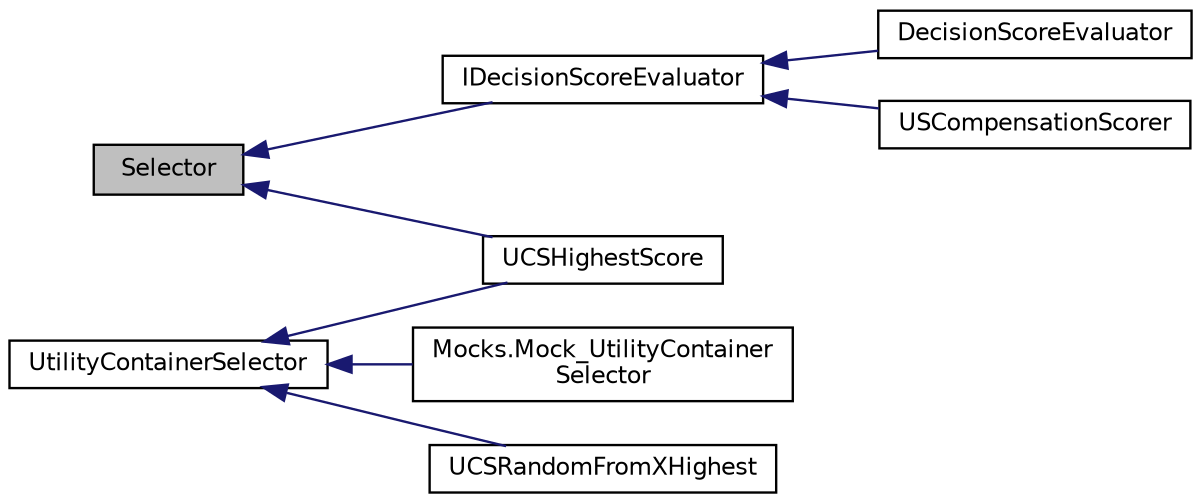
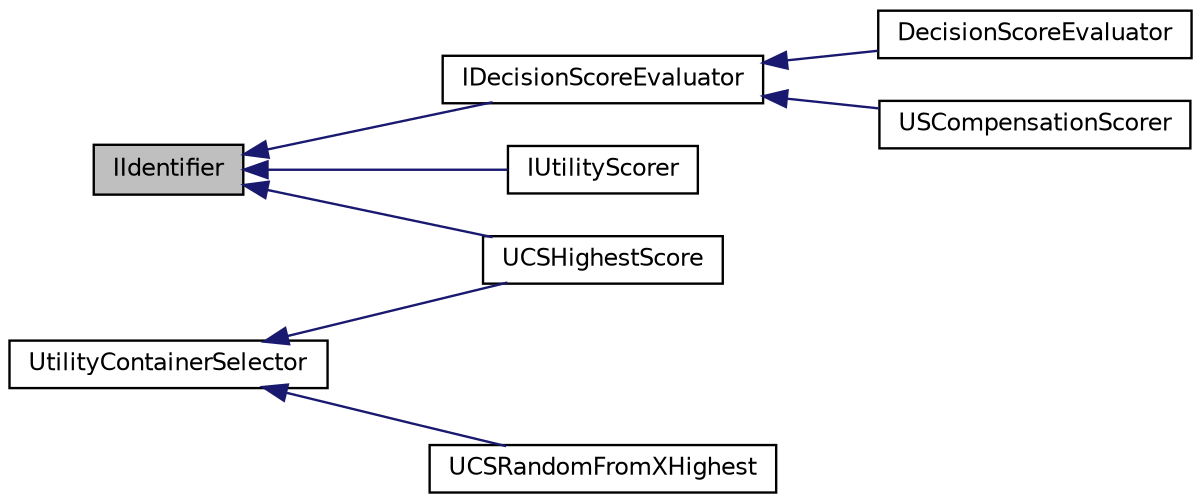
(169, 170) -> (169, 170)
none -> (603, 170)
(603, 364) -> none
